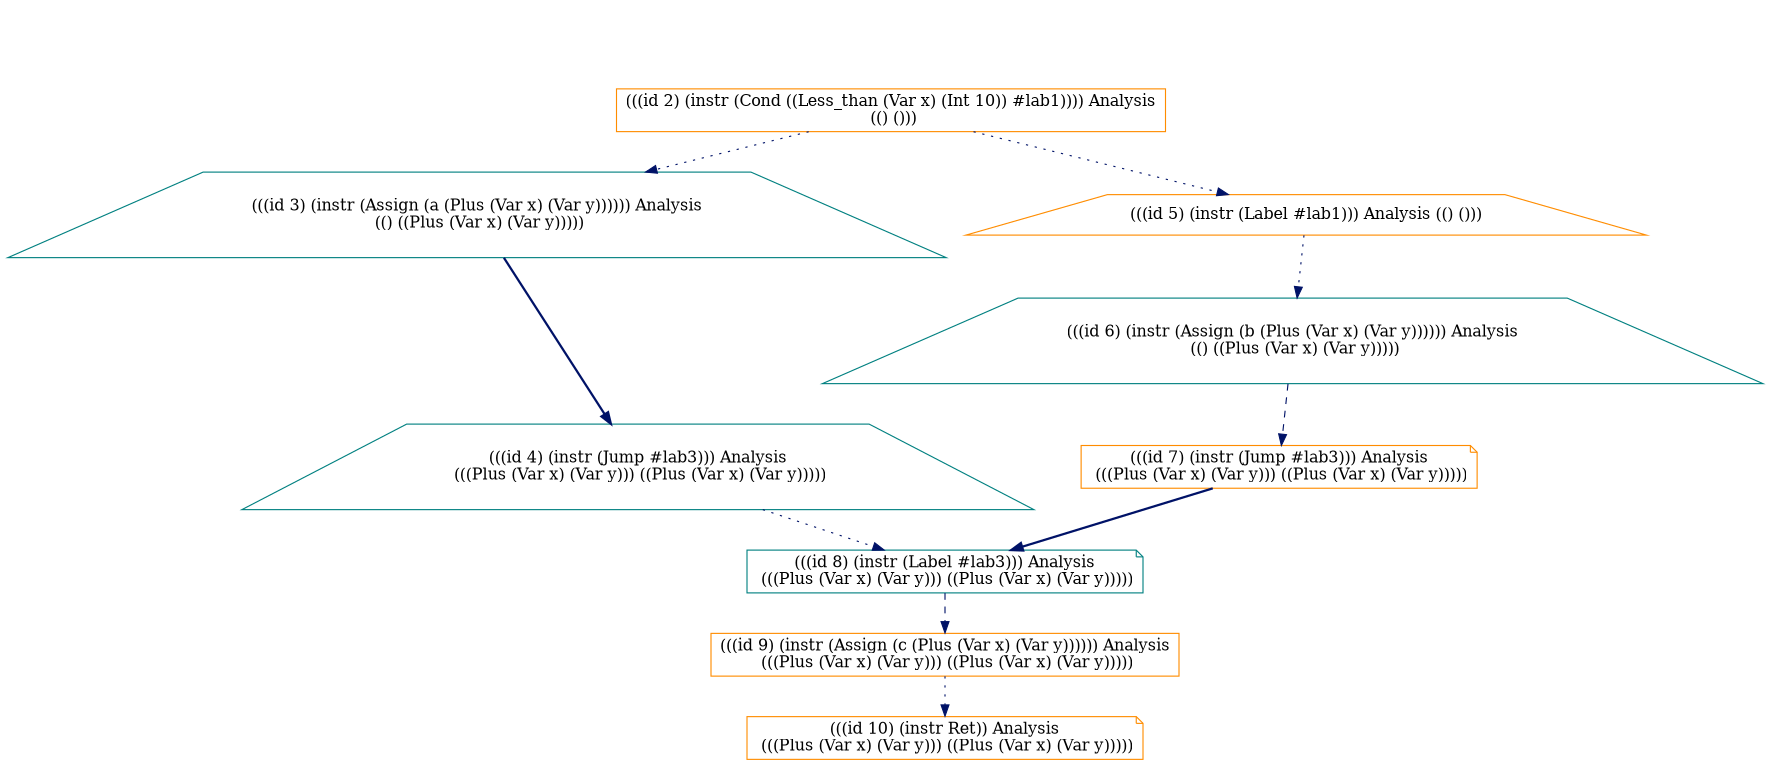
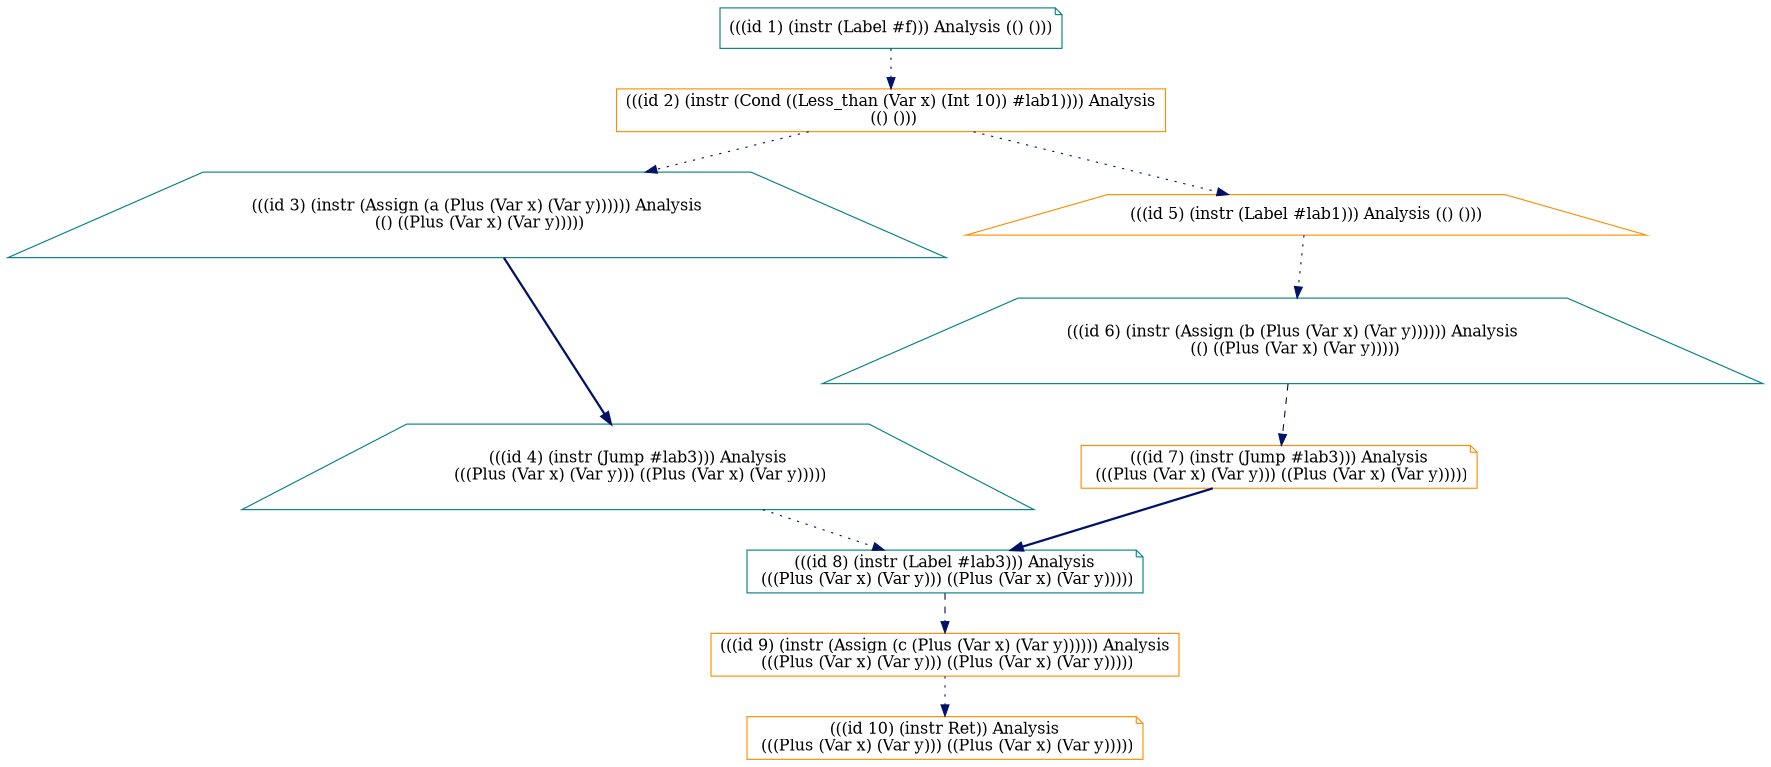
none -> (891, 28)
